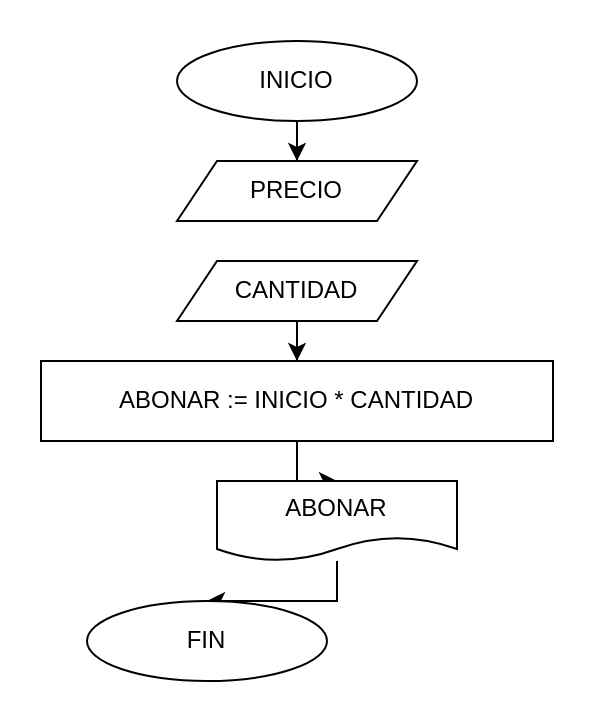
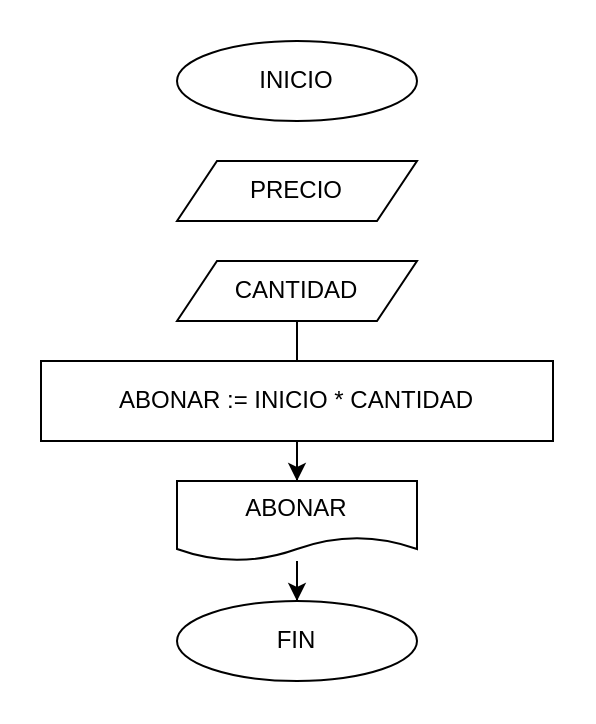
(297, 148) -> none
(297, 346) -> (297, 351)
(337, 521) -> (297, 521)
(207, 641) -> (297, 641)
